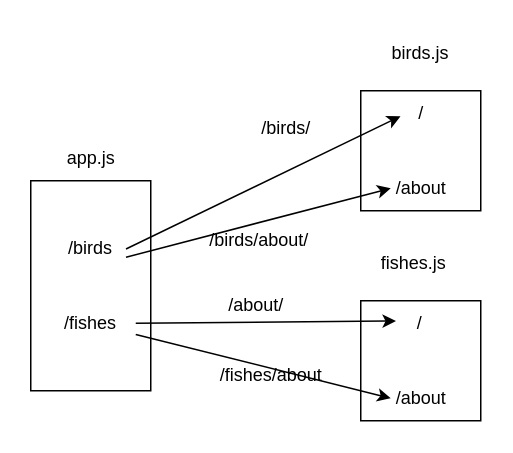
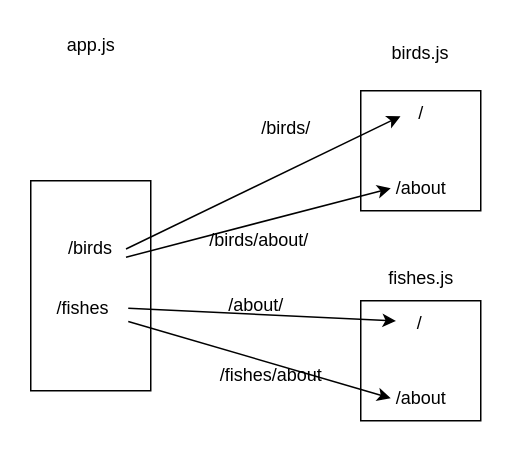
(91, 158) -> (91, 46)
(413, 263) -> (421, 278)
(91, 323) -> (83, 308)
